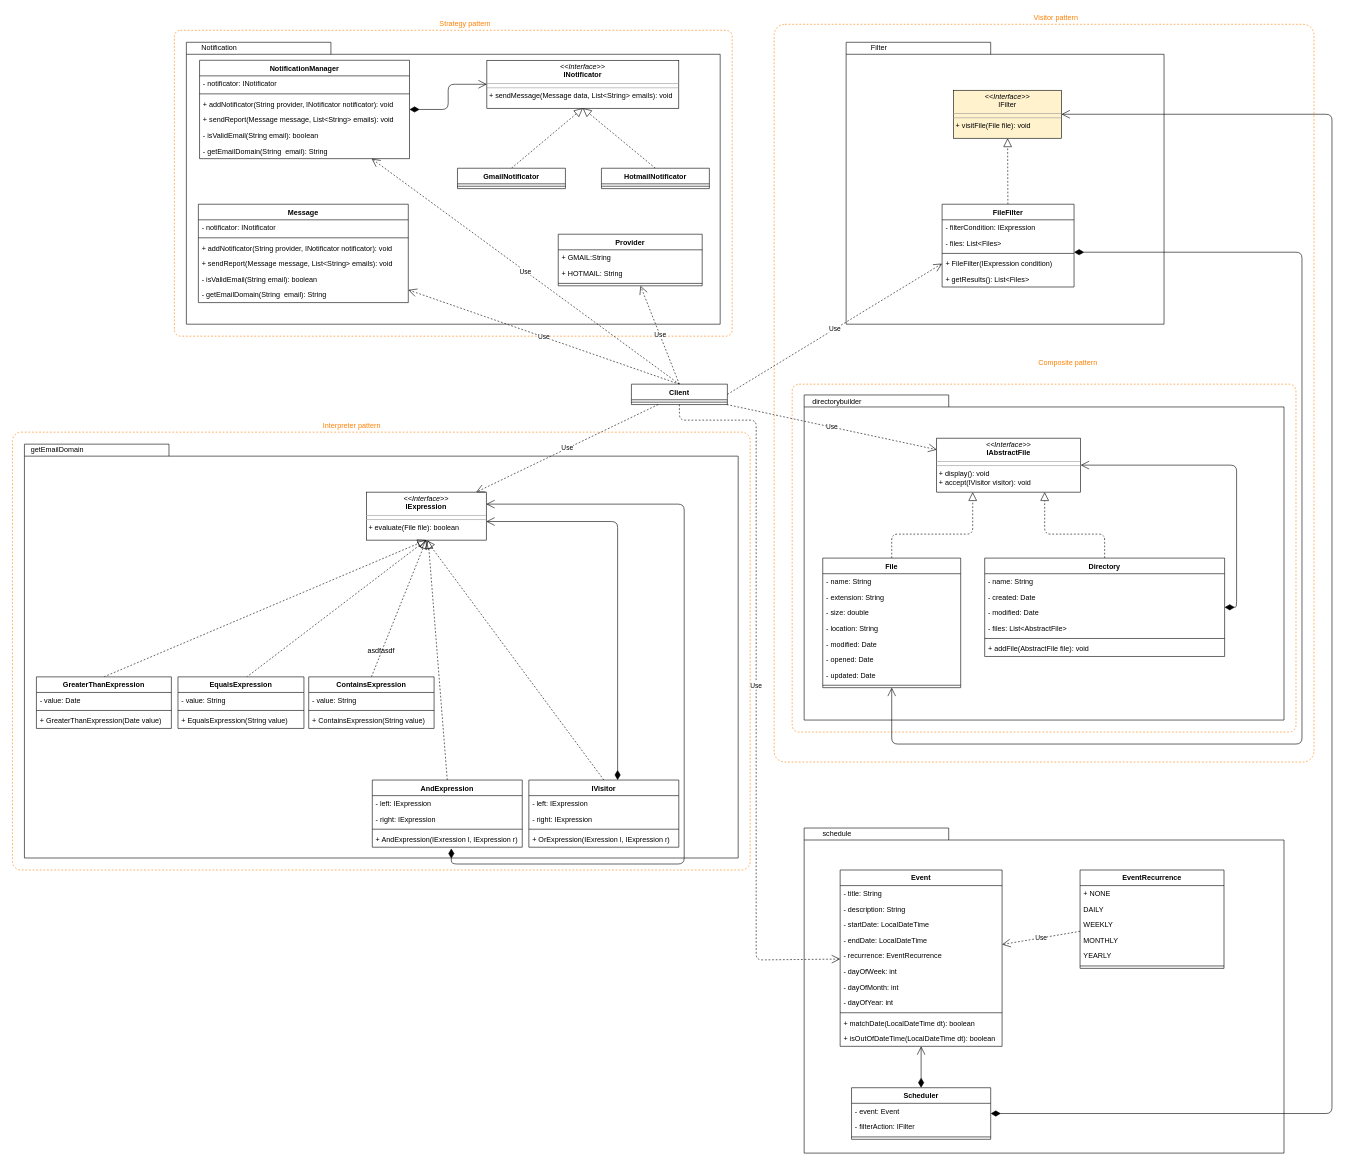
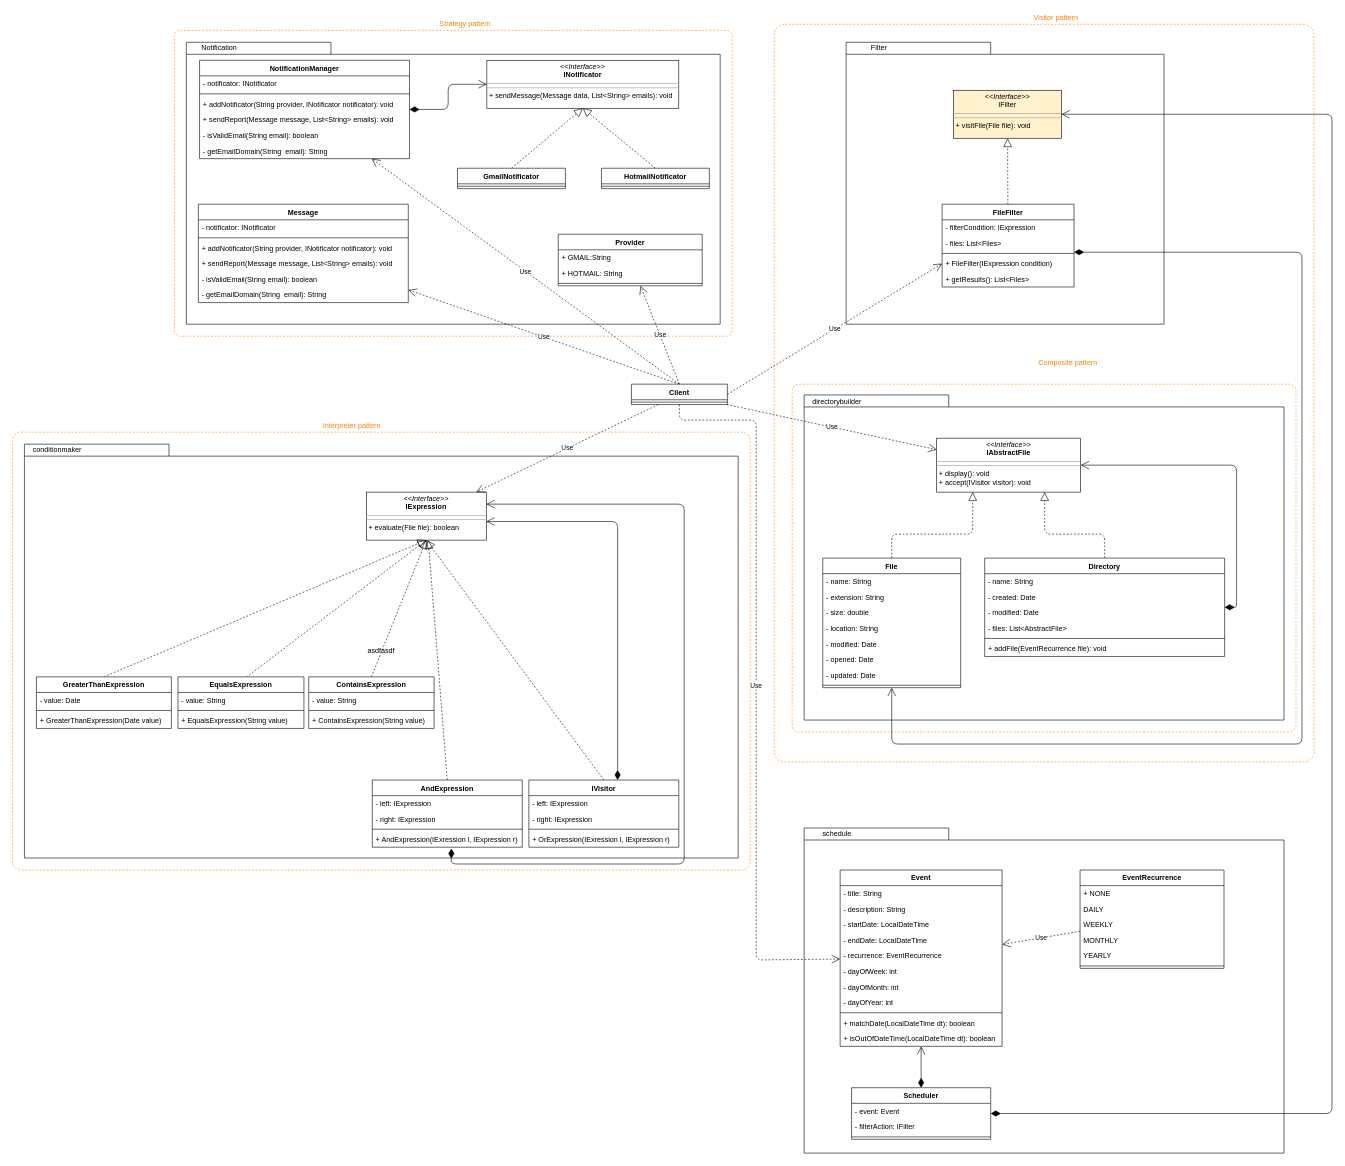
(57, 450) -> (57, 450)
(1046, 649) -> (1054, 649)
